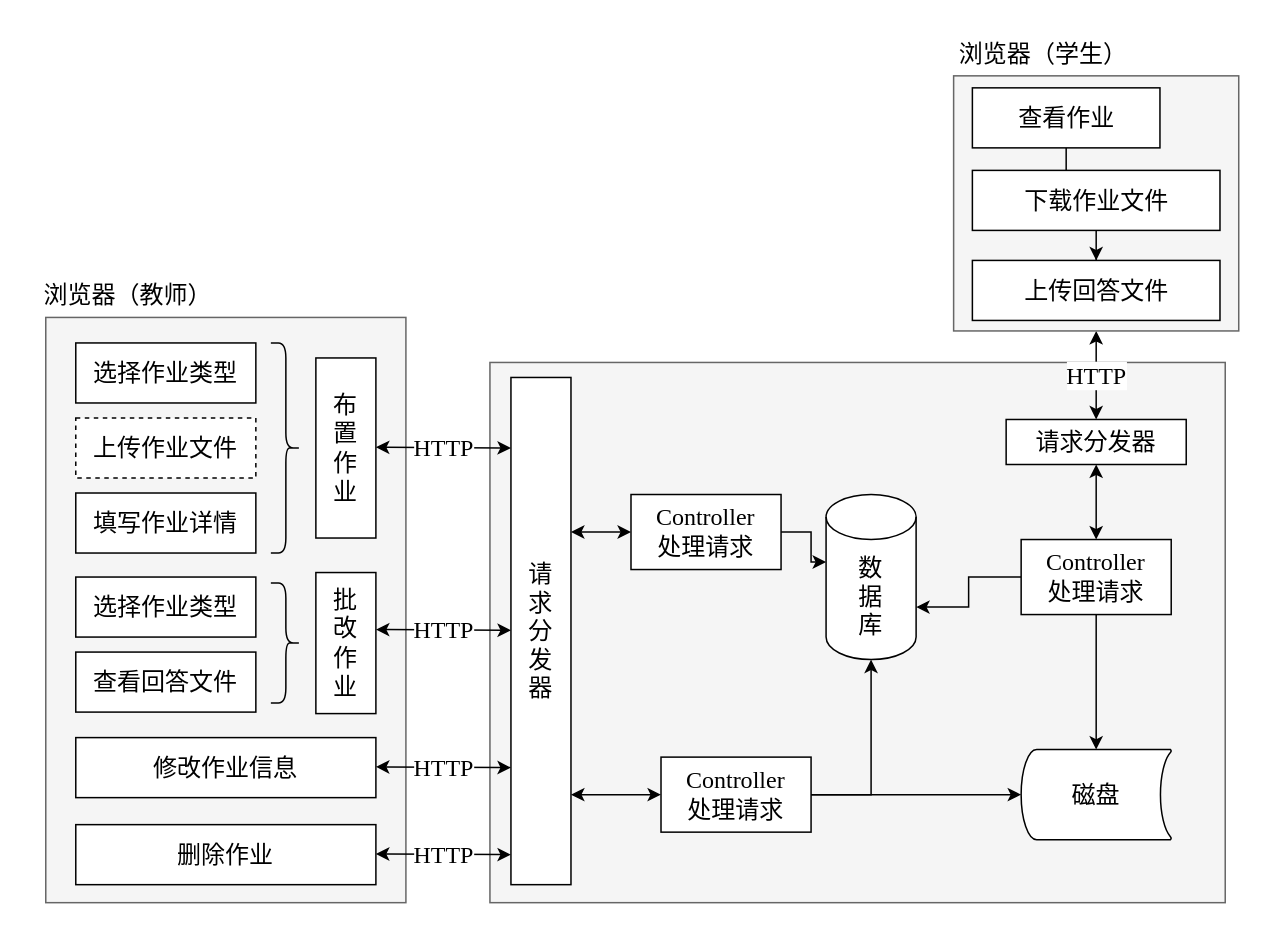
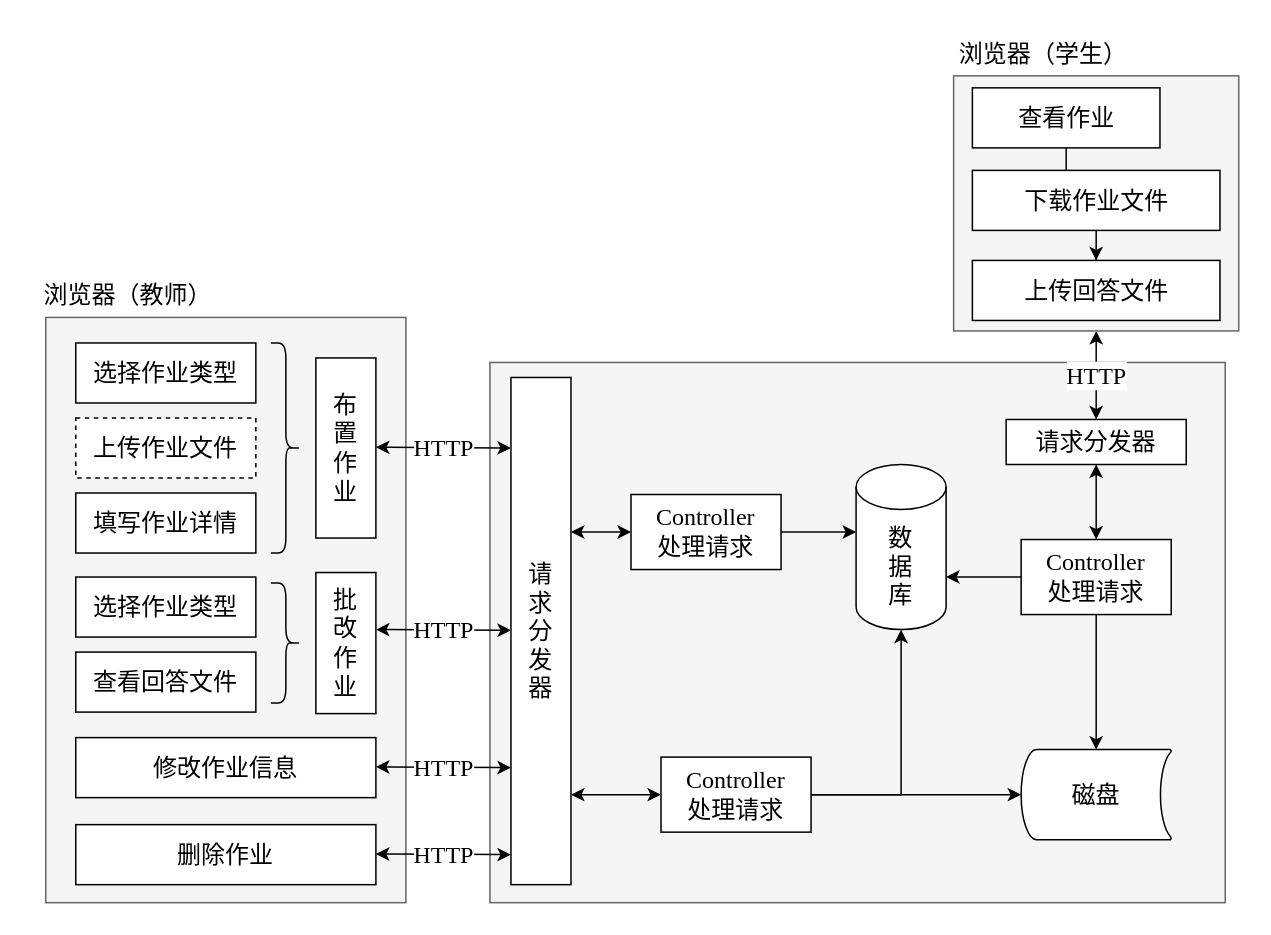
(871, 577) -> (901, 547)
